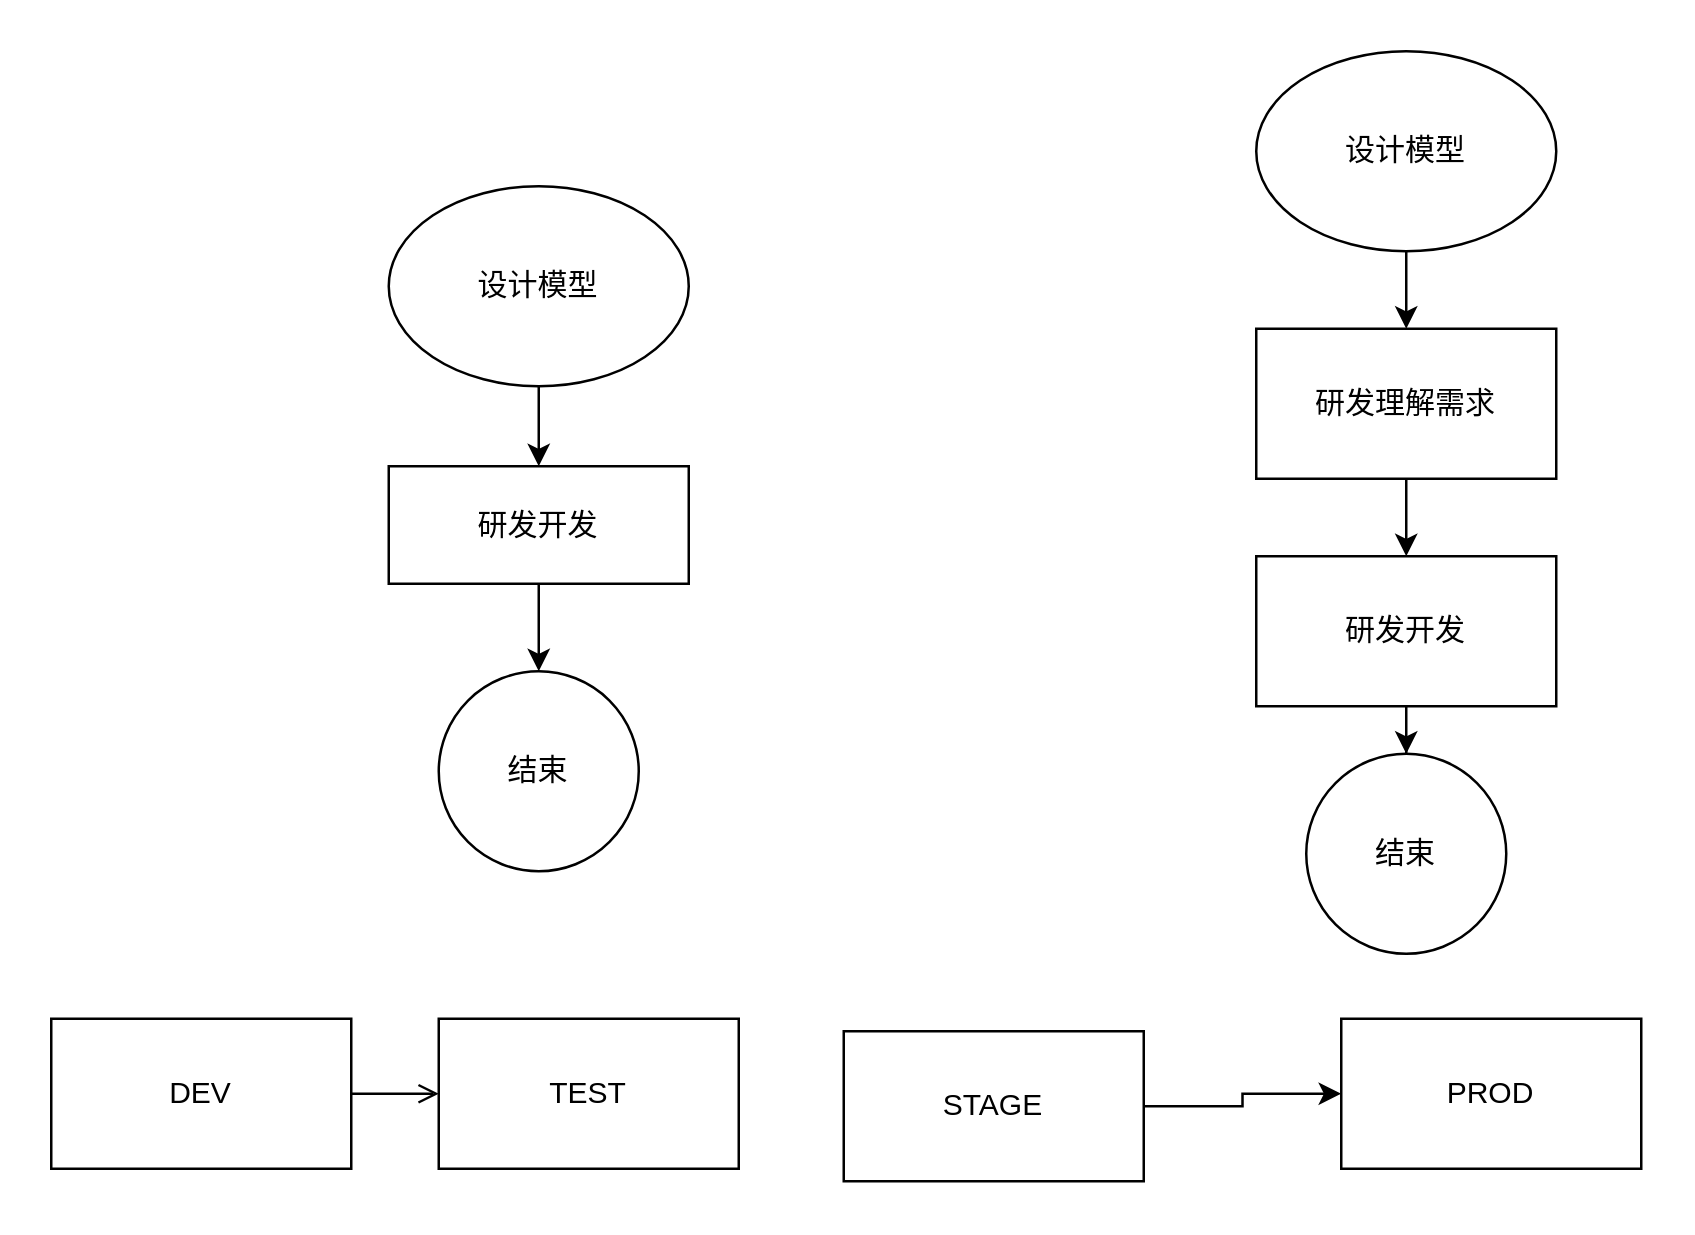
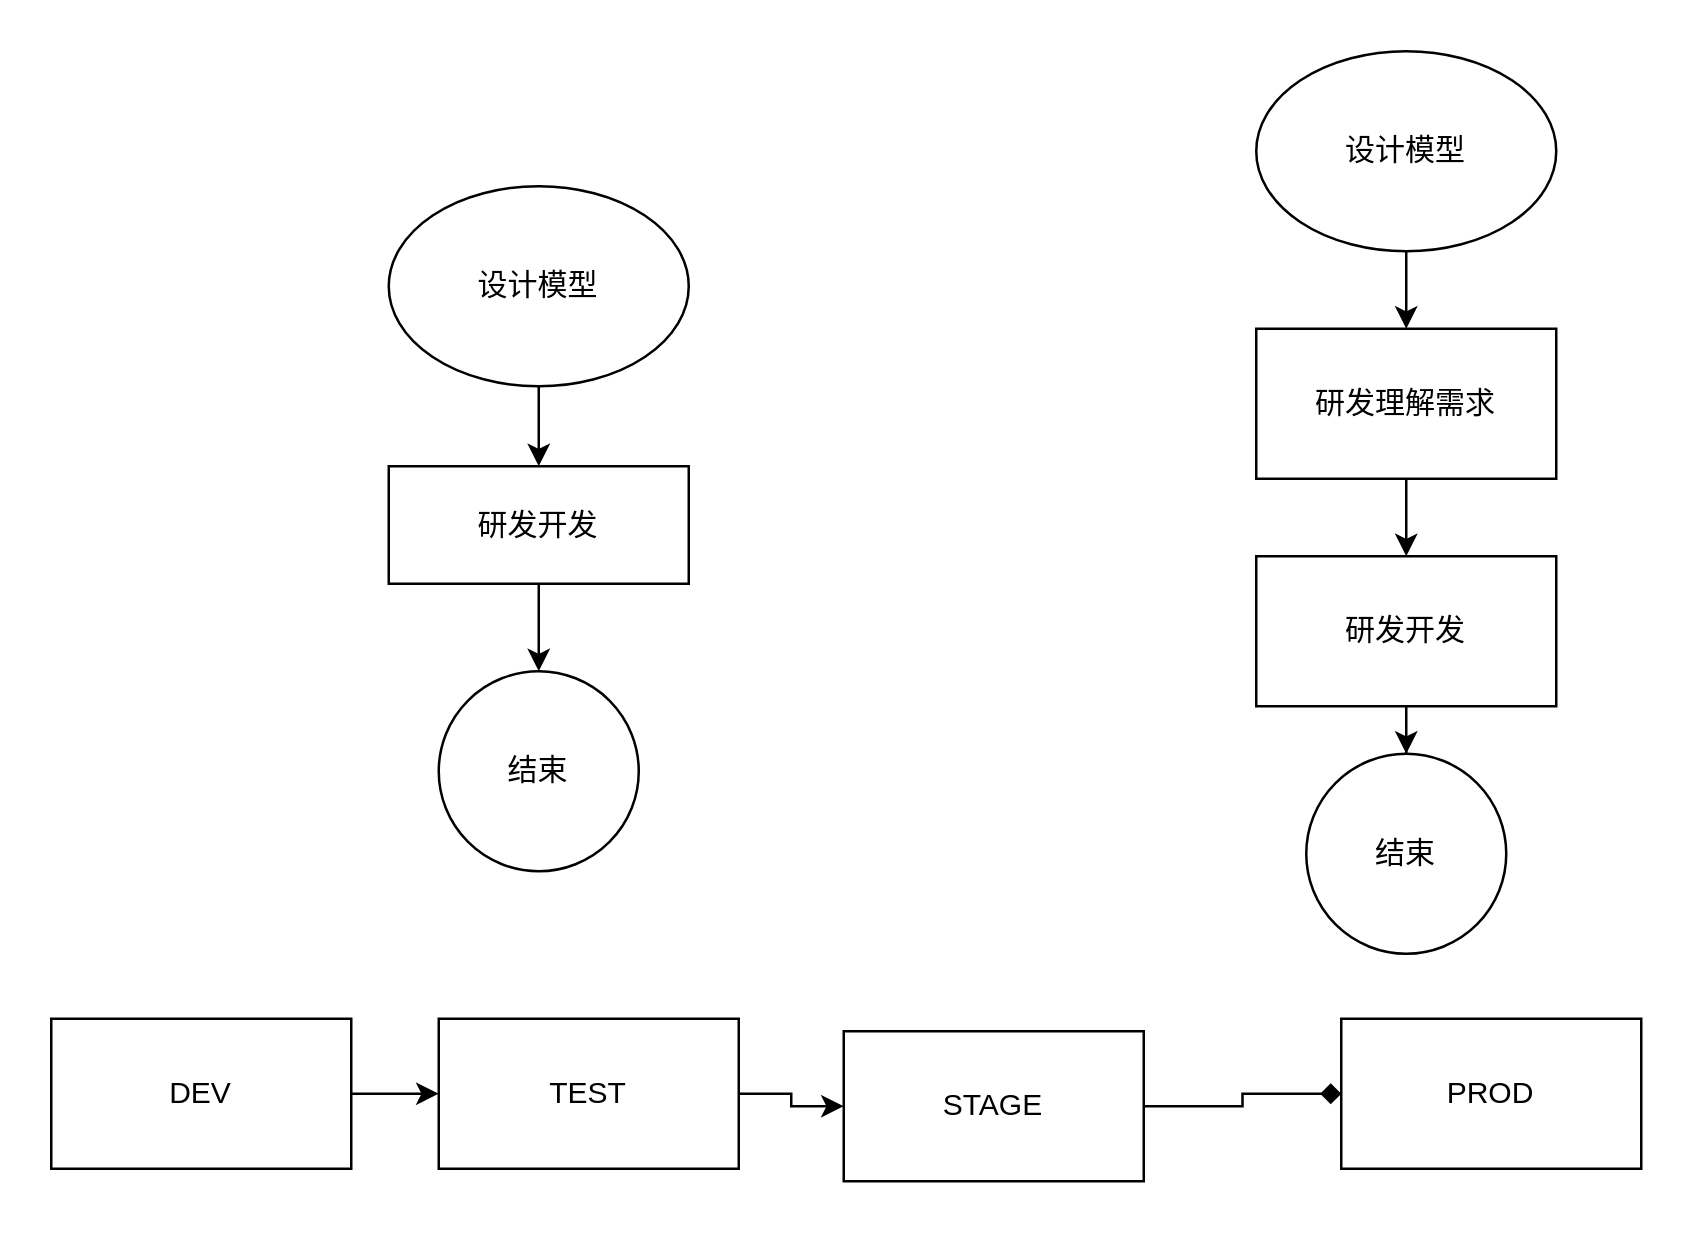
(424, 1094) -> (420, 1094)
none -> (789, 1094)
(1322, 1094) -> (1321, 1094)
